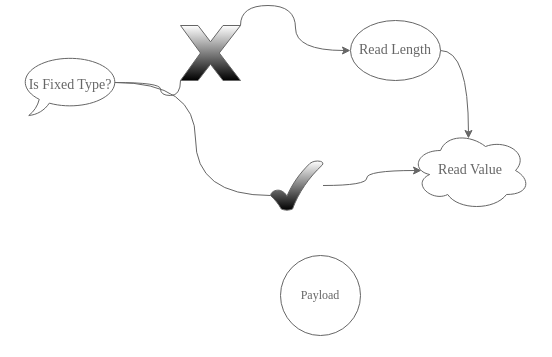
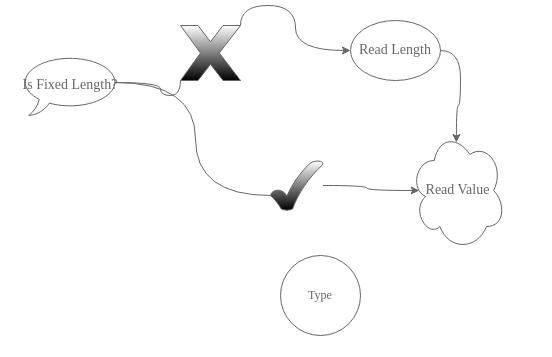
(71, 86) -> (71, 86)
(471, 171) -> (458, 191)
(321, 296) -> (321, 296)
